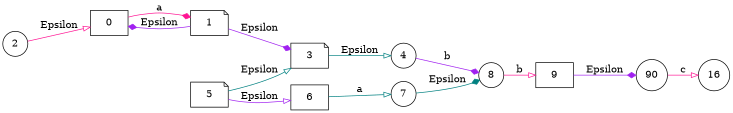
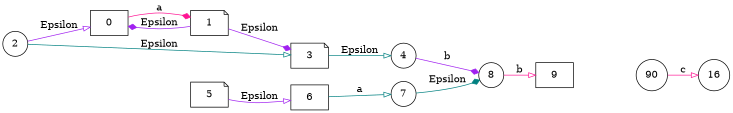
(56, 35) -> (56, 35)
(600, 75) -> none
(257, 83) -> (156, 49)
